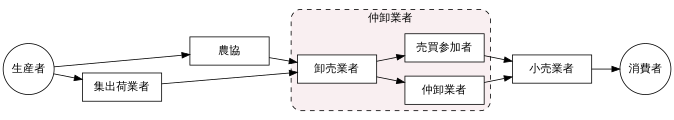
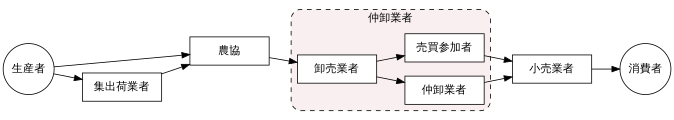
(226, 78) -> (172, 70)
